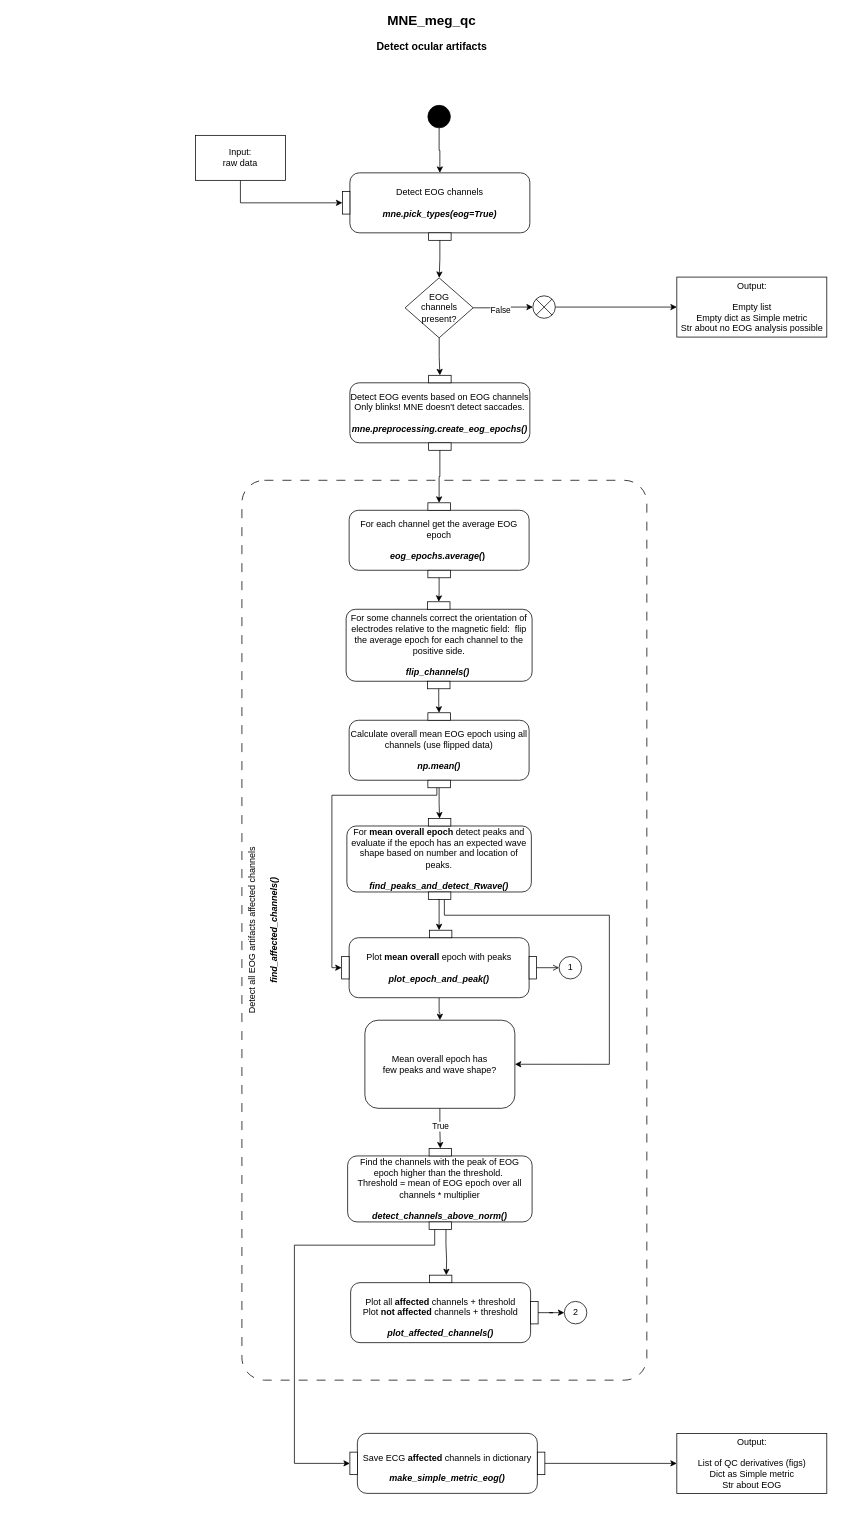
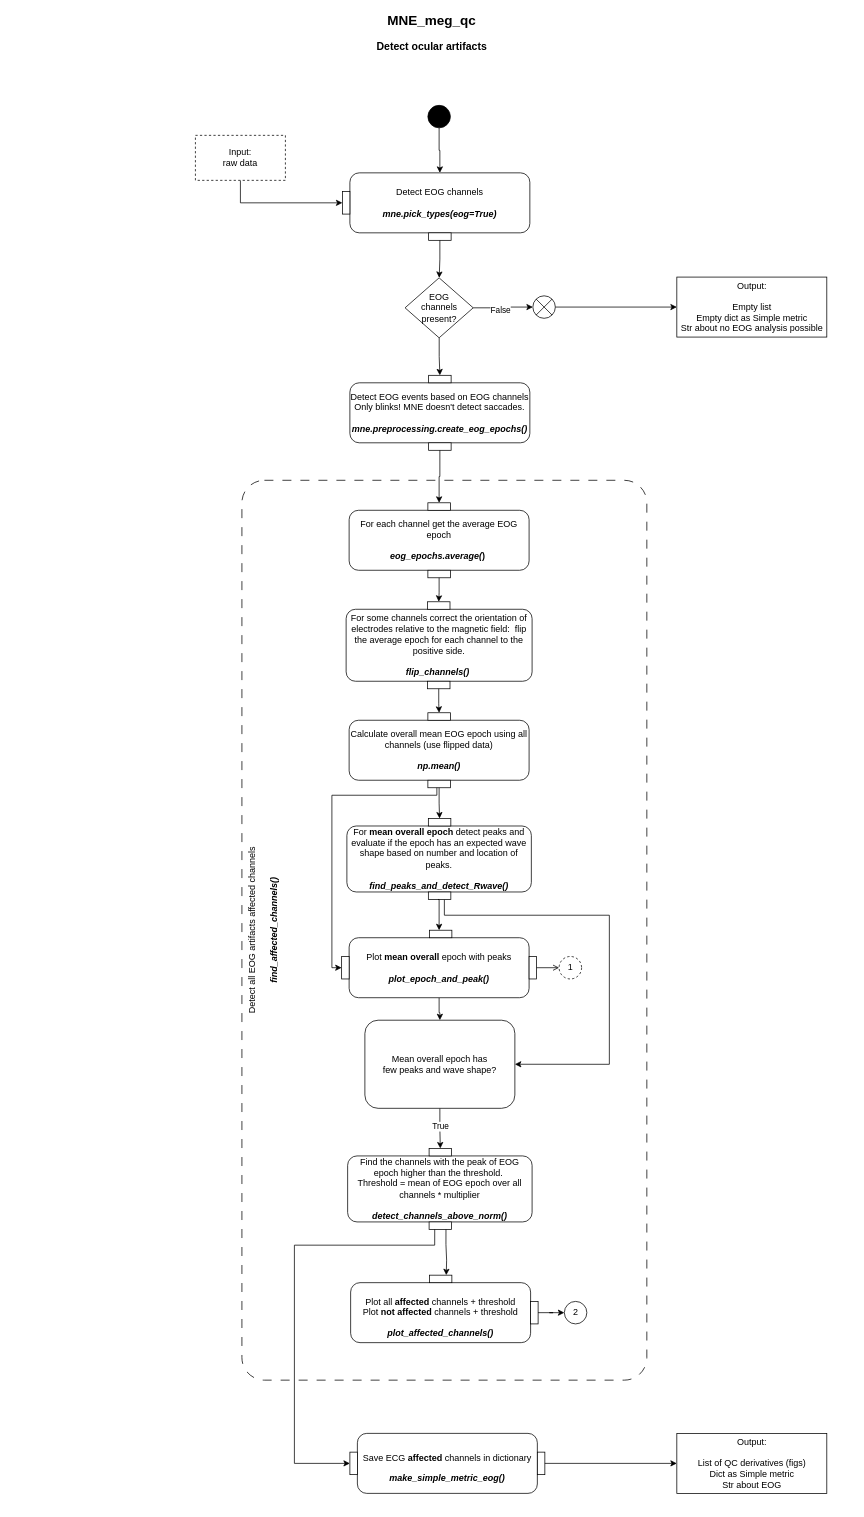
(240, 158) -> (240, 158)
(570, 968) -> (570, 968)
